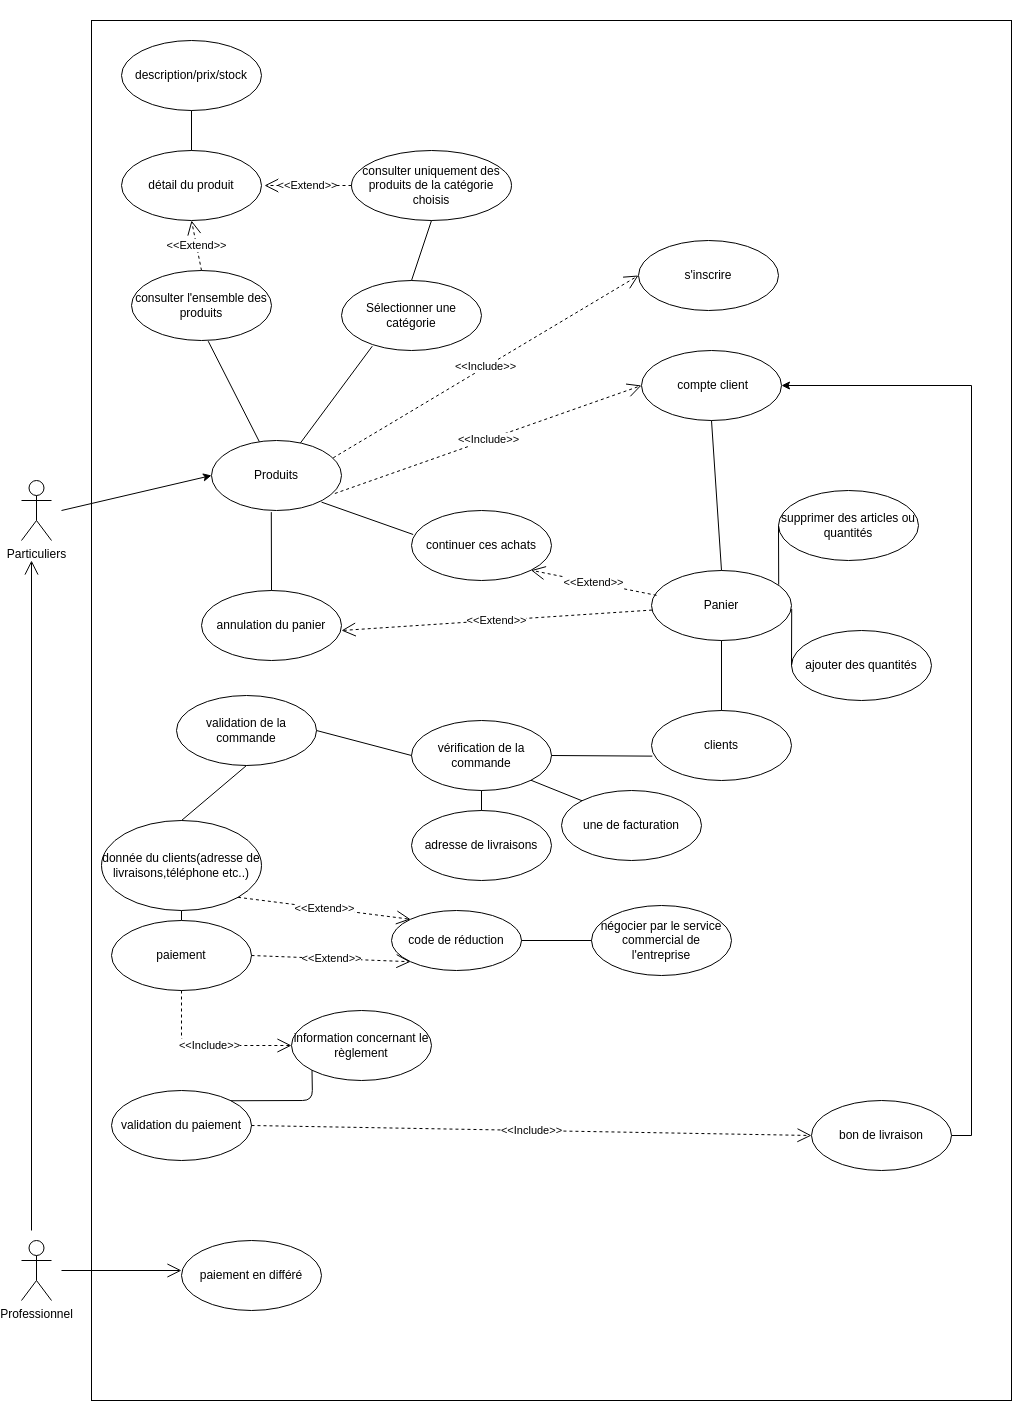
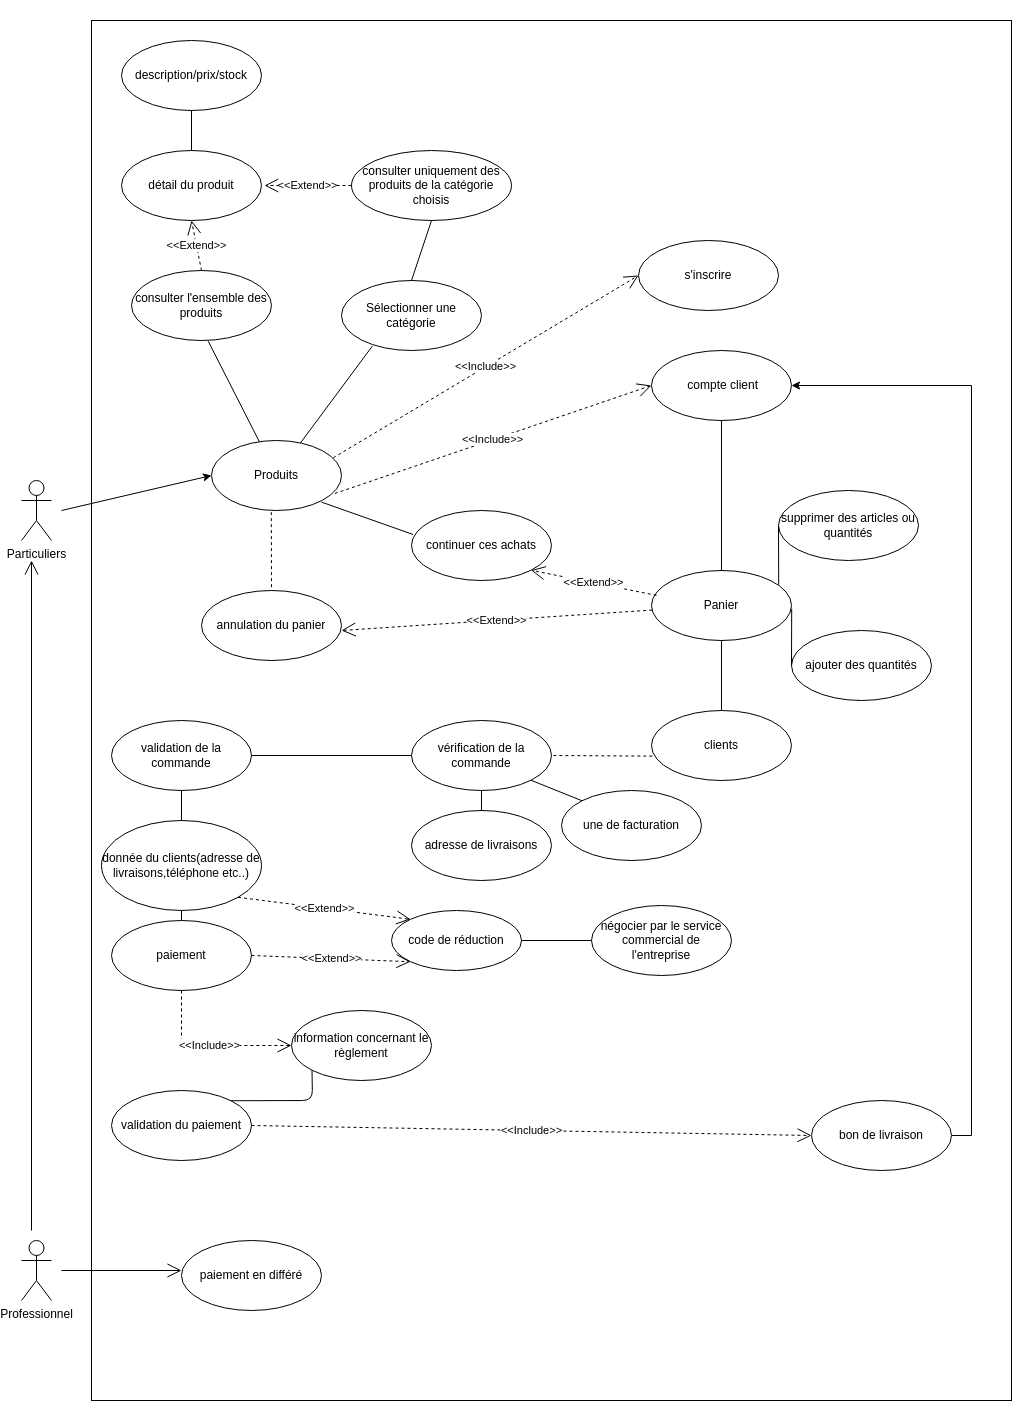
(712, 386) -> (722, 386)
(271, 551) -> (271, 551)
(247, 731) -> (182, 756)
(601, 756) -> (601, 756)
